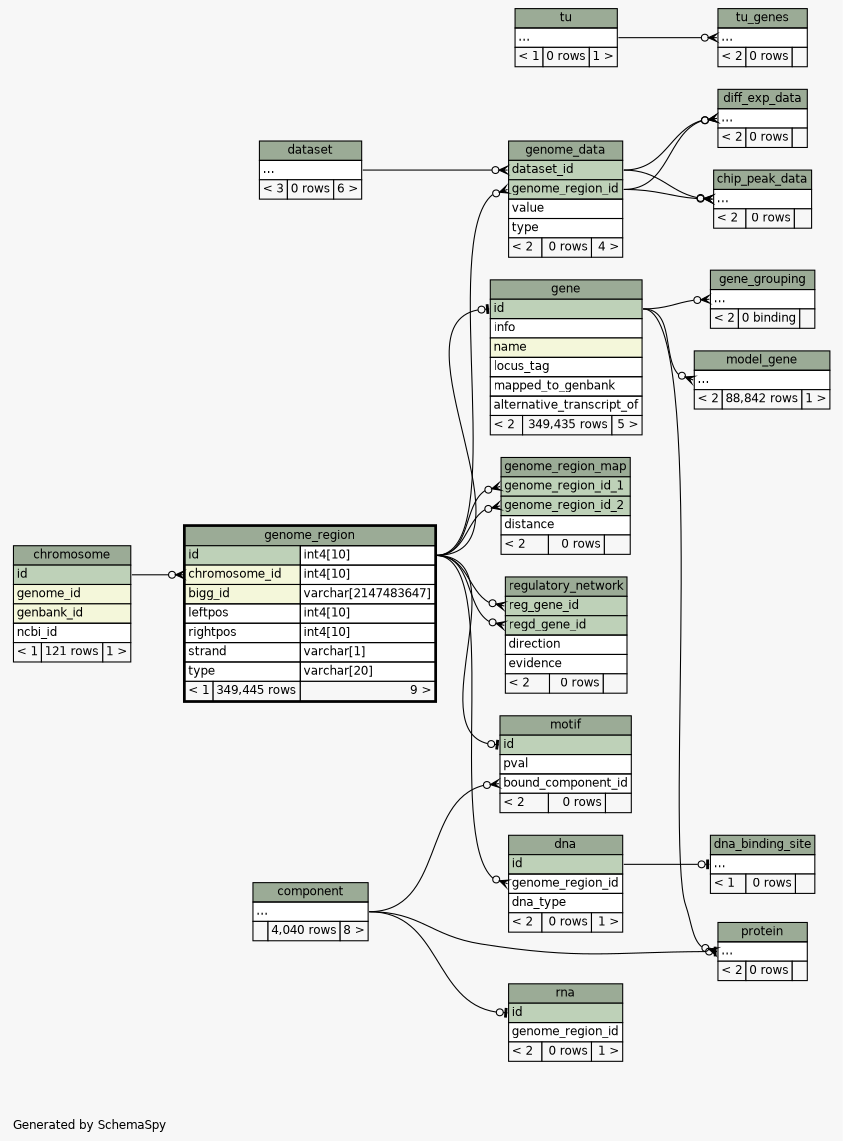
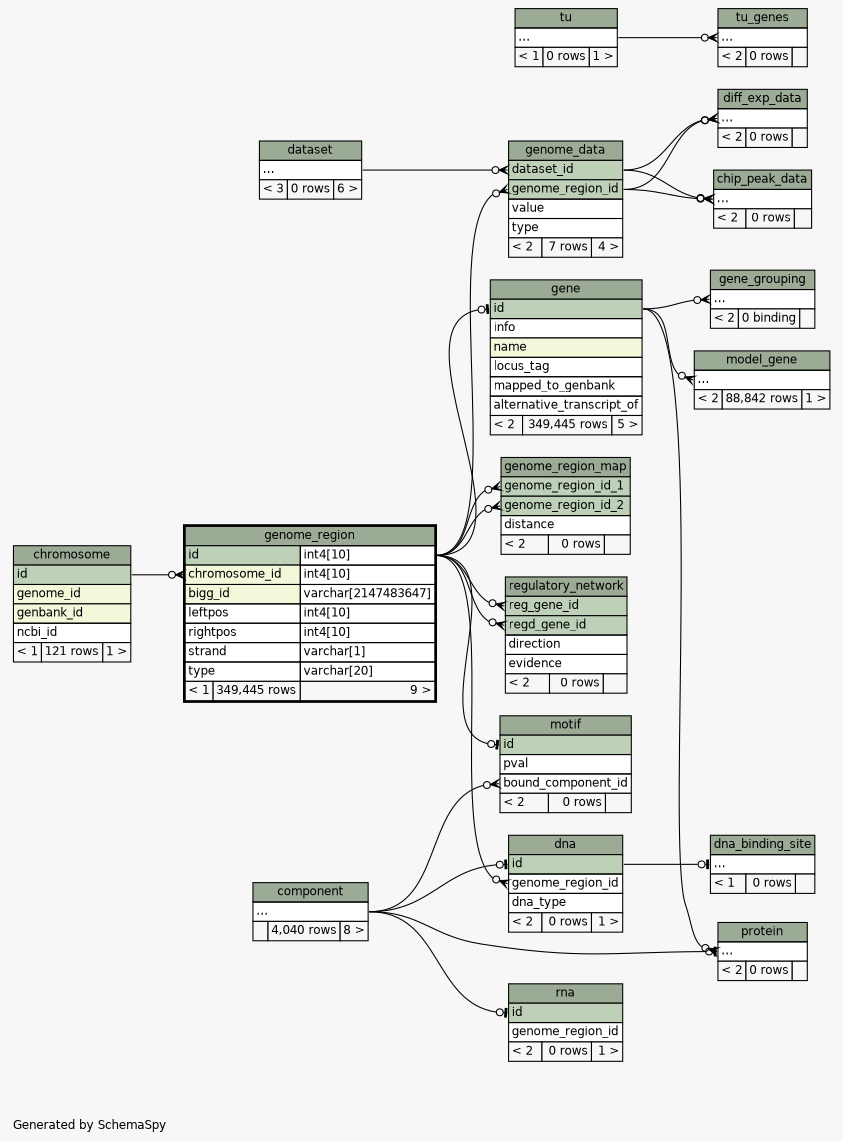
(568, 247) -> (568, 247)
(568, 425) -> (568, 425)
none -> (434, 891)
